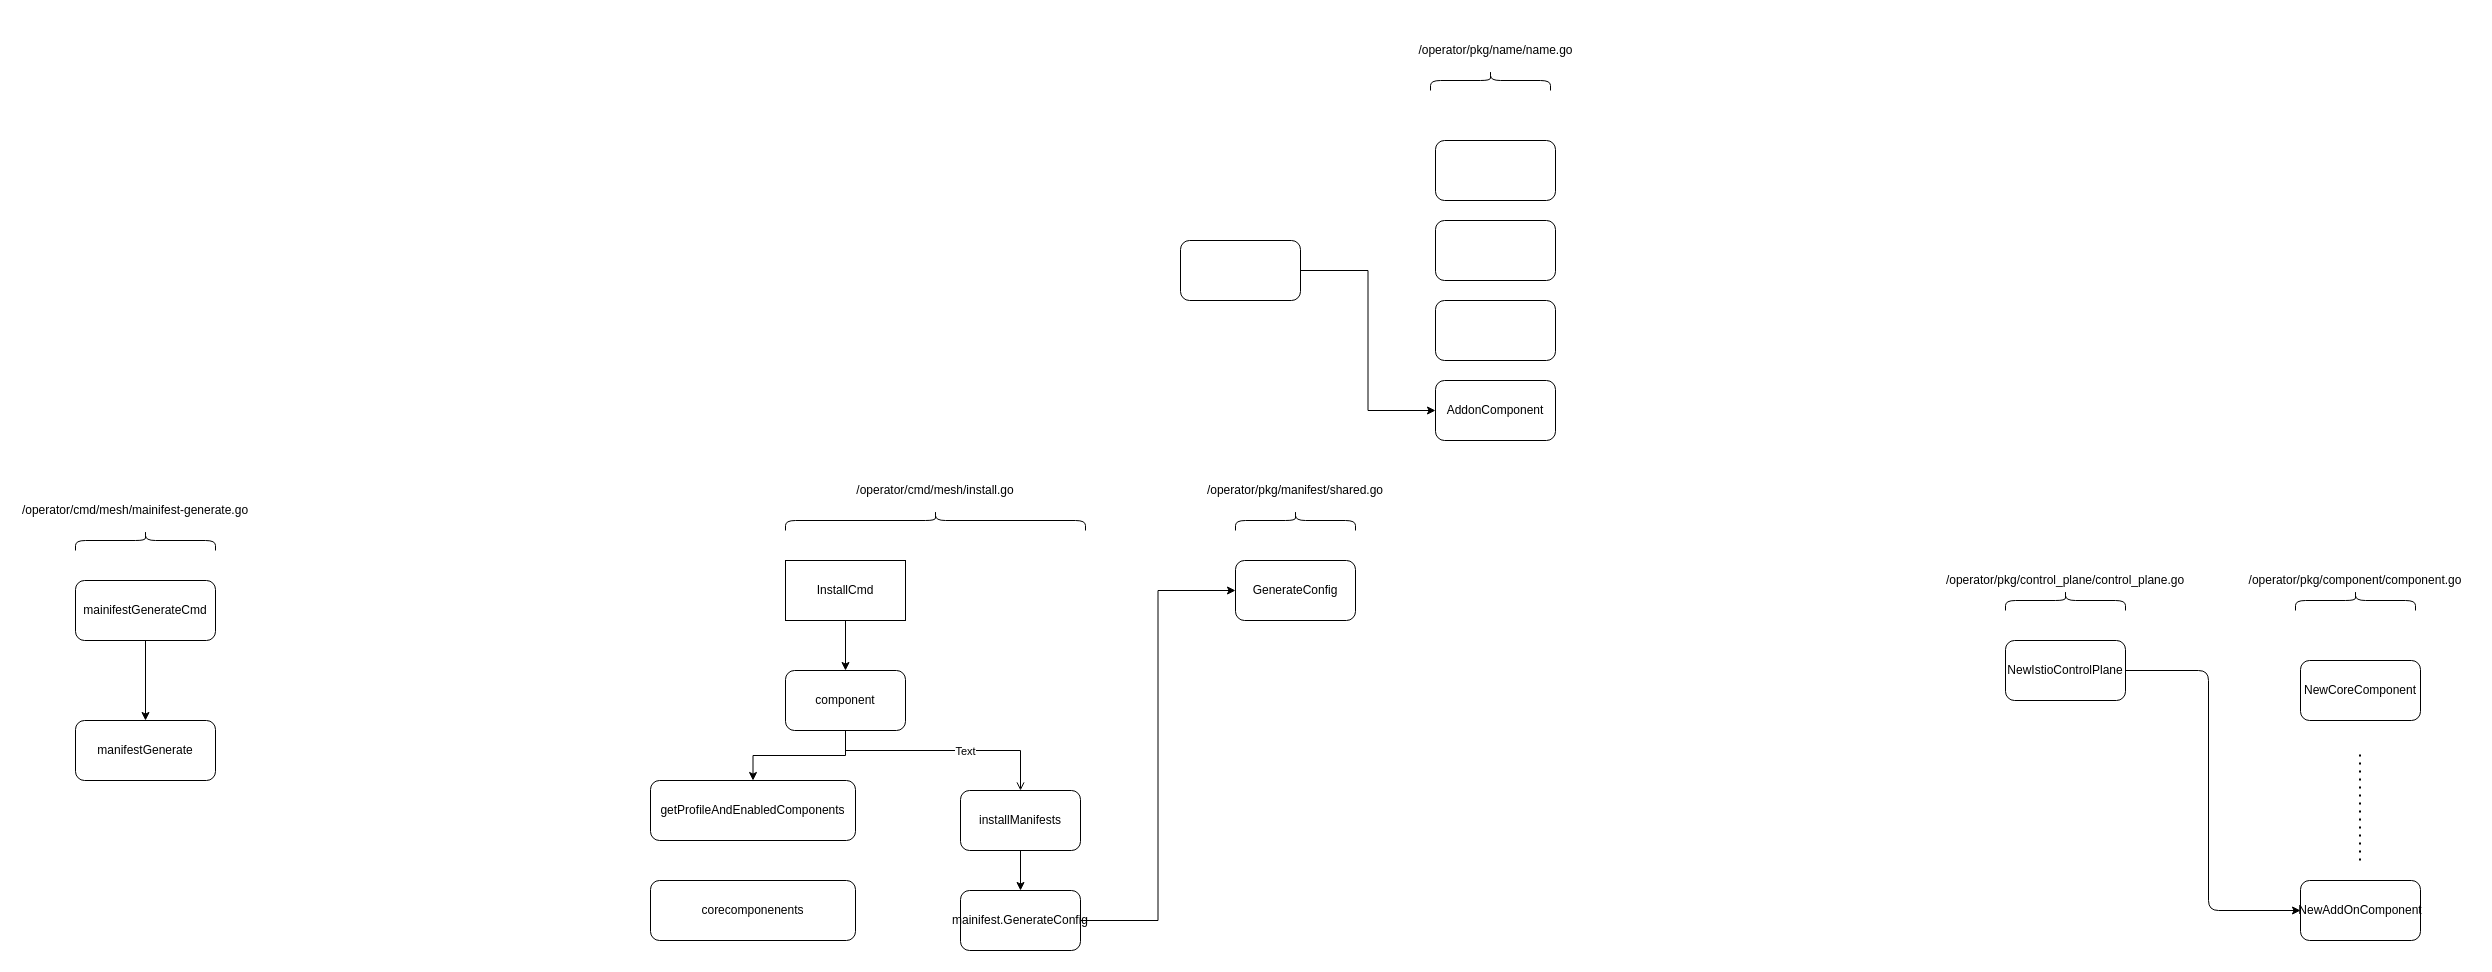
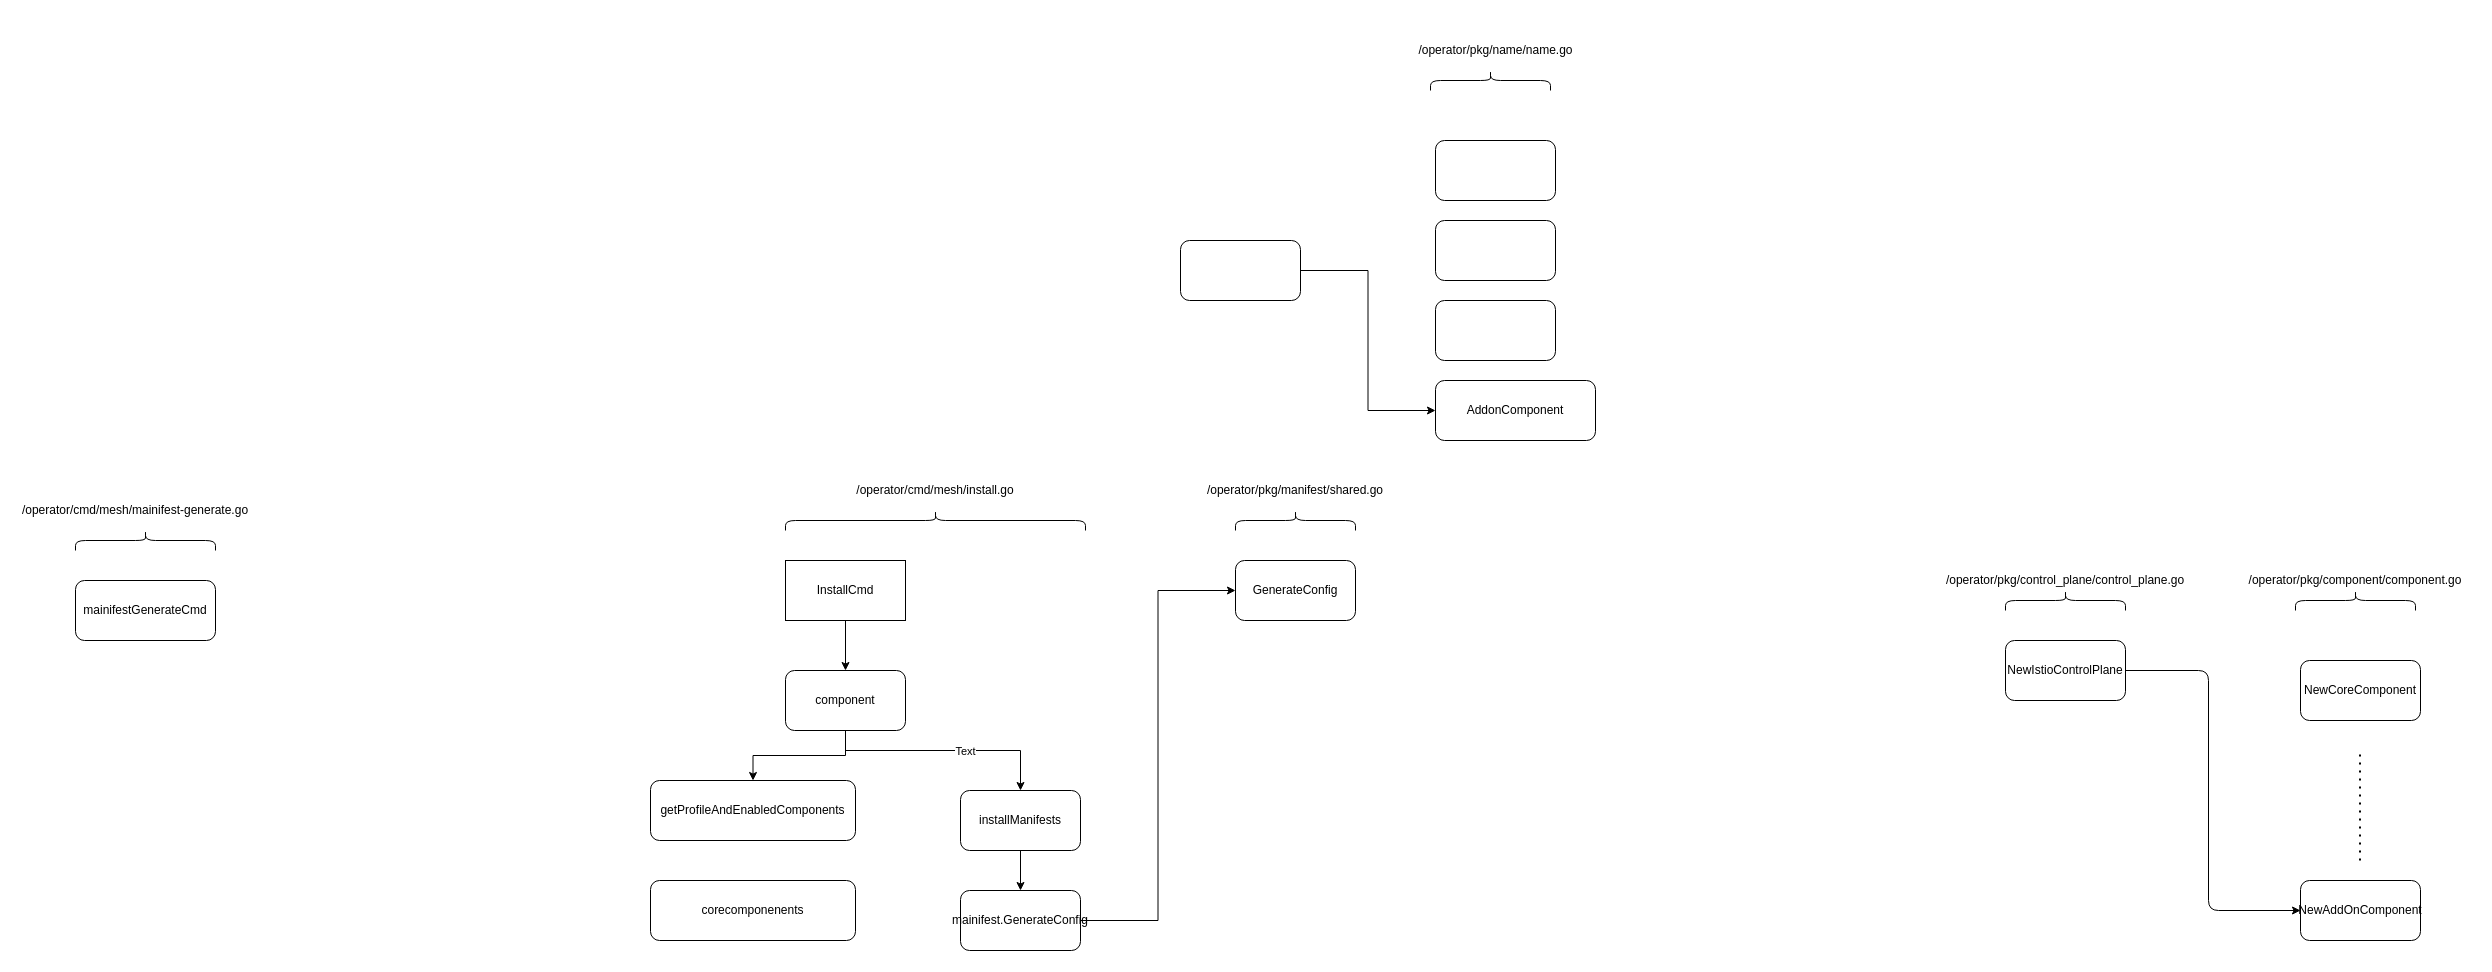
(1496, 411) -> (1516, 411)
(146, 677) -> none
(146, 751) -> none
(1021, 784) -> (1021, 782)
